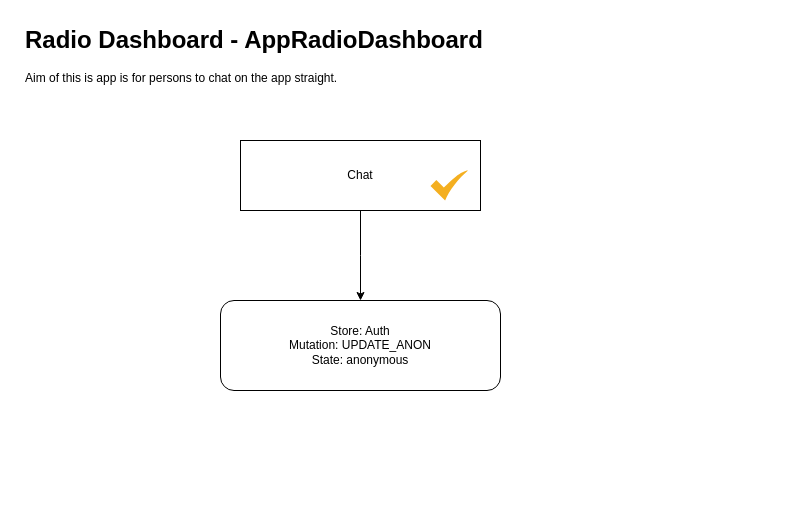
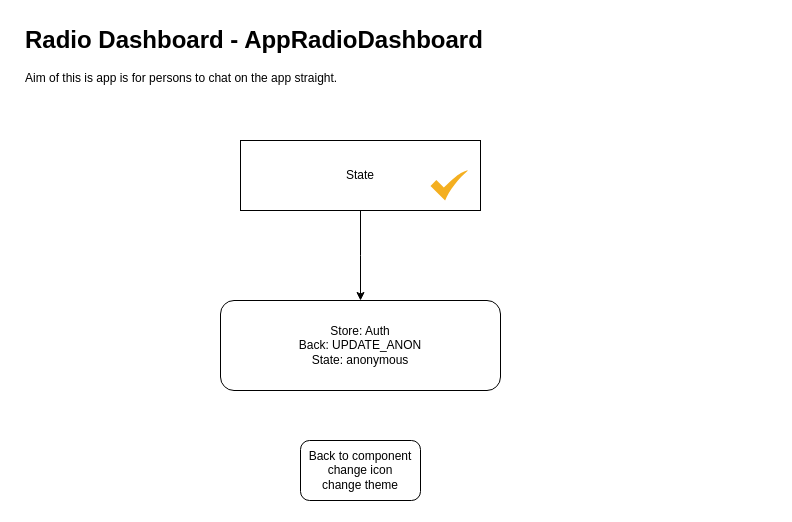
(361, 176) -> (361, 176)
(361, 346) -> (361, 346)
none -> (361, 471)
